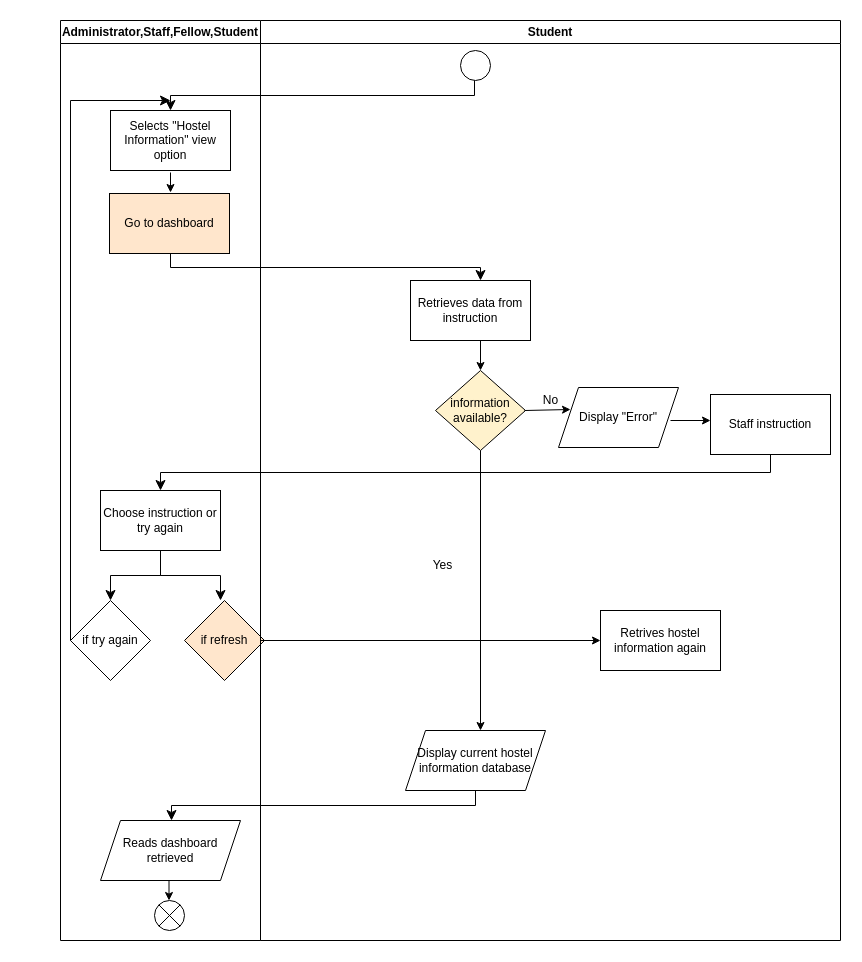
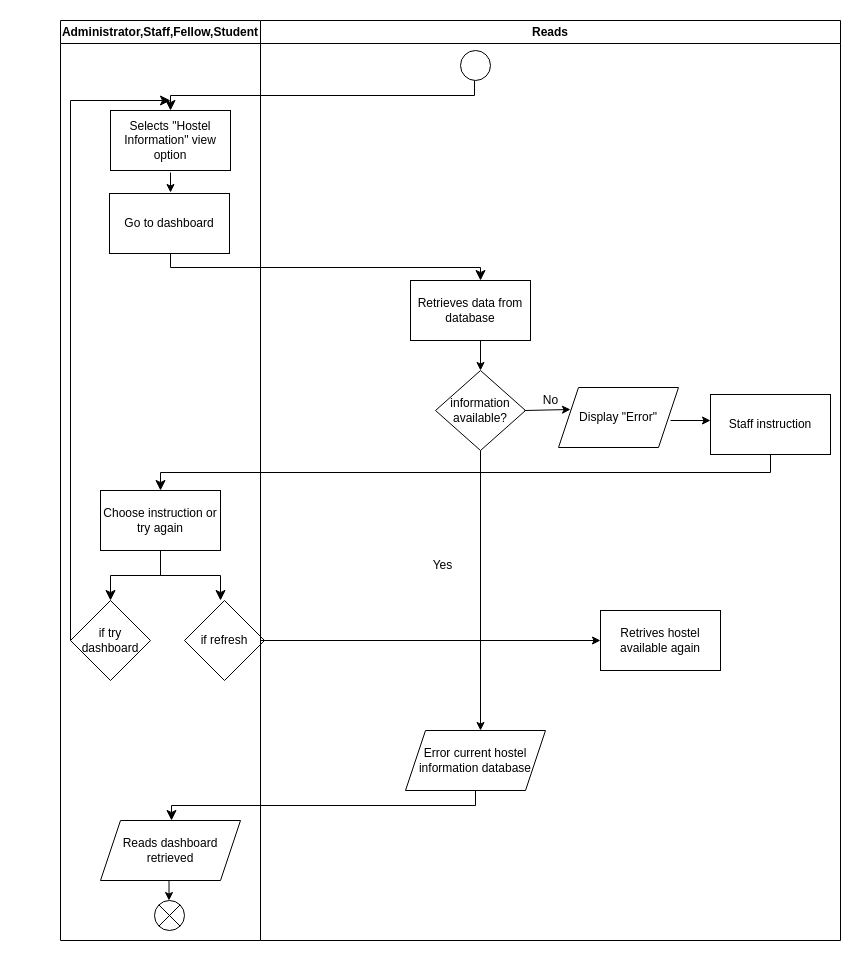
(551, 33) -> (551, 33)
(170, 224) -> (170, 224)
(471, 311) -> (471, 311)
(481, 411) -> (481, 411)
(111, 641) -> (111, 641)
(225, 641) -> (225, 641)
(661, 641) -> (661, 641)
(476, 761) -> (476, 761)
